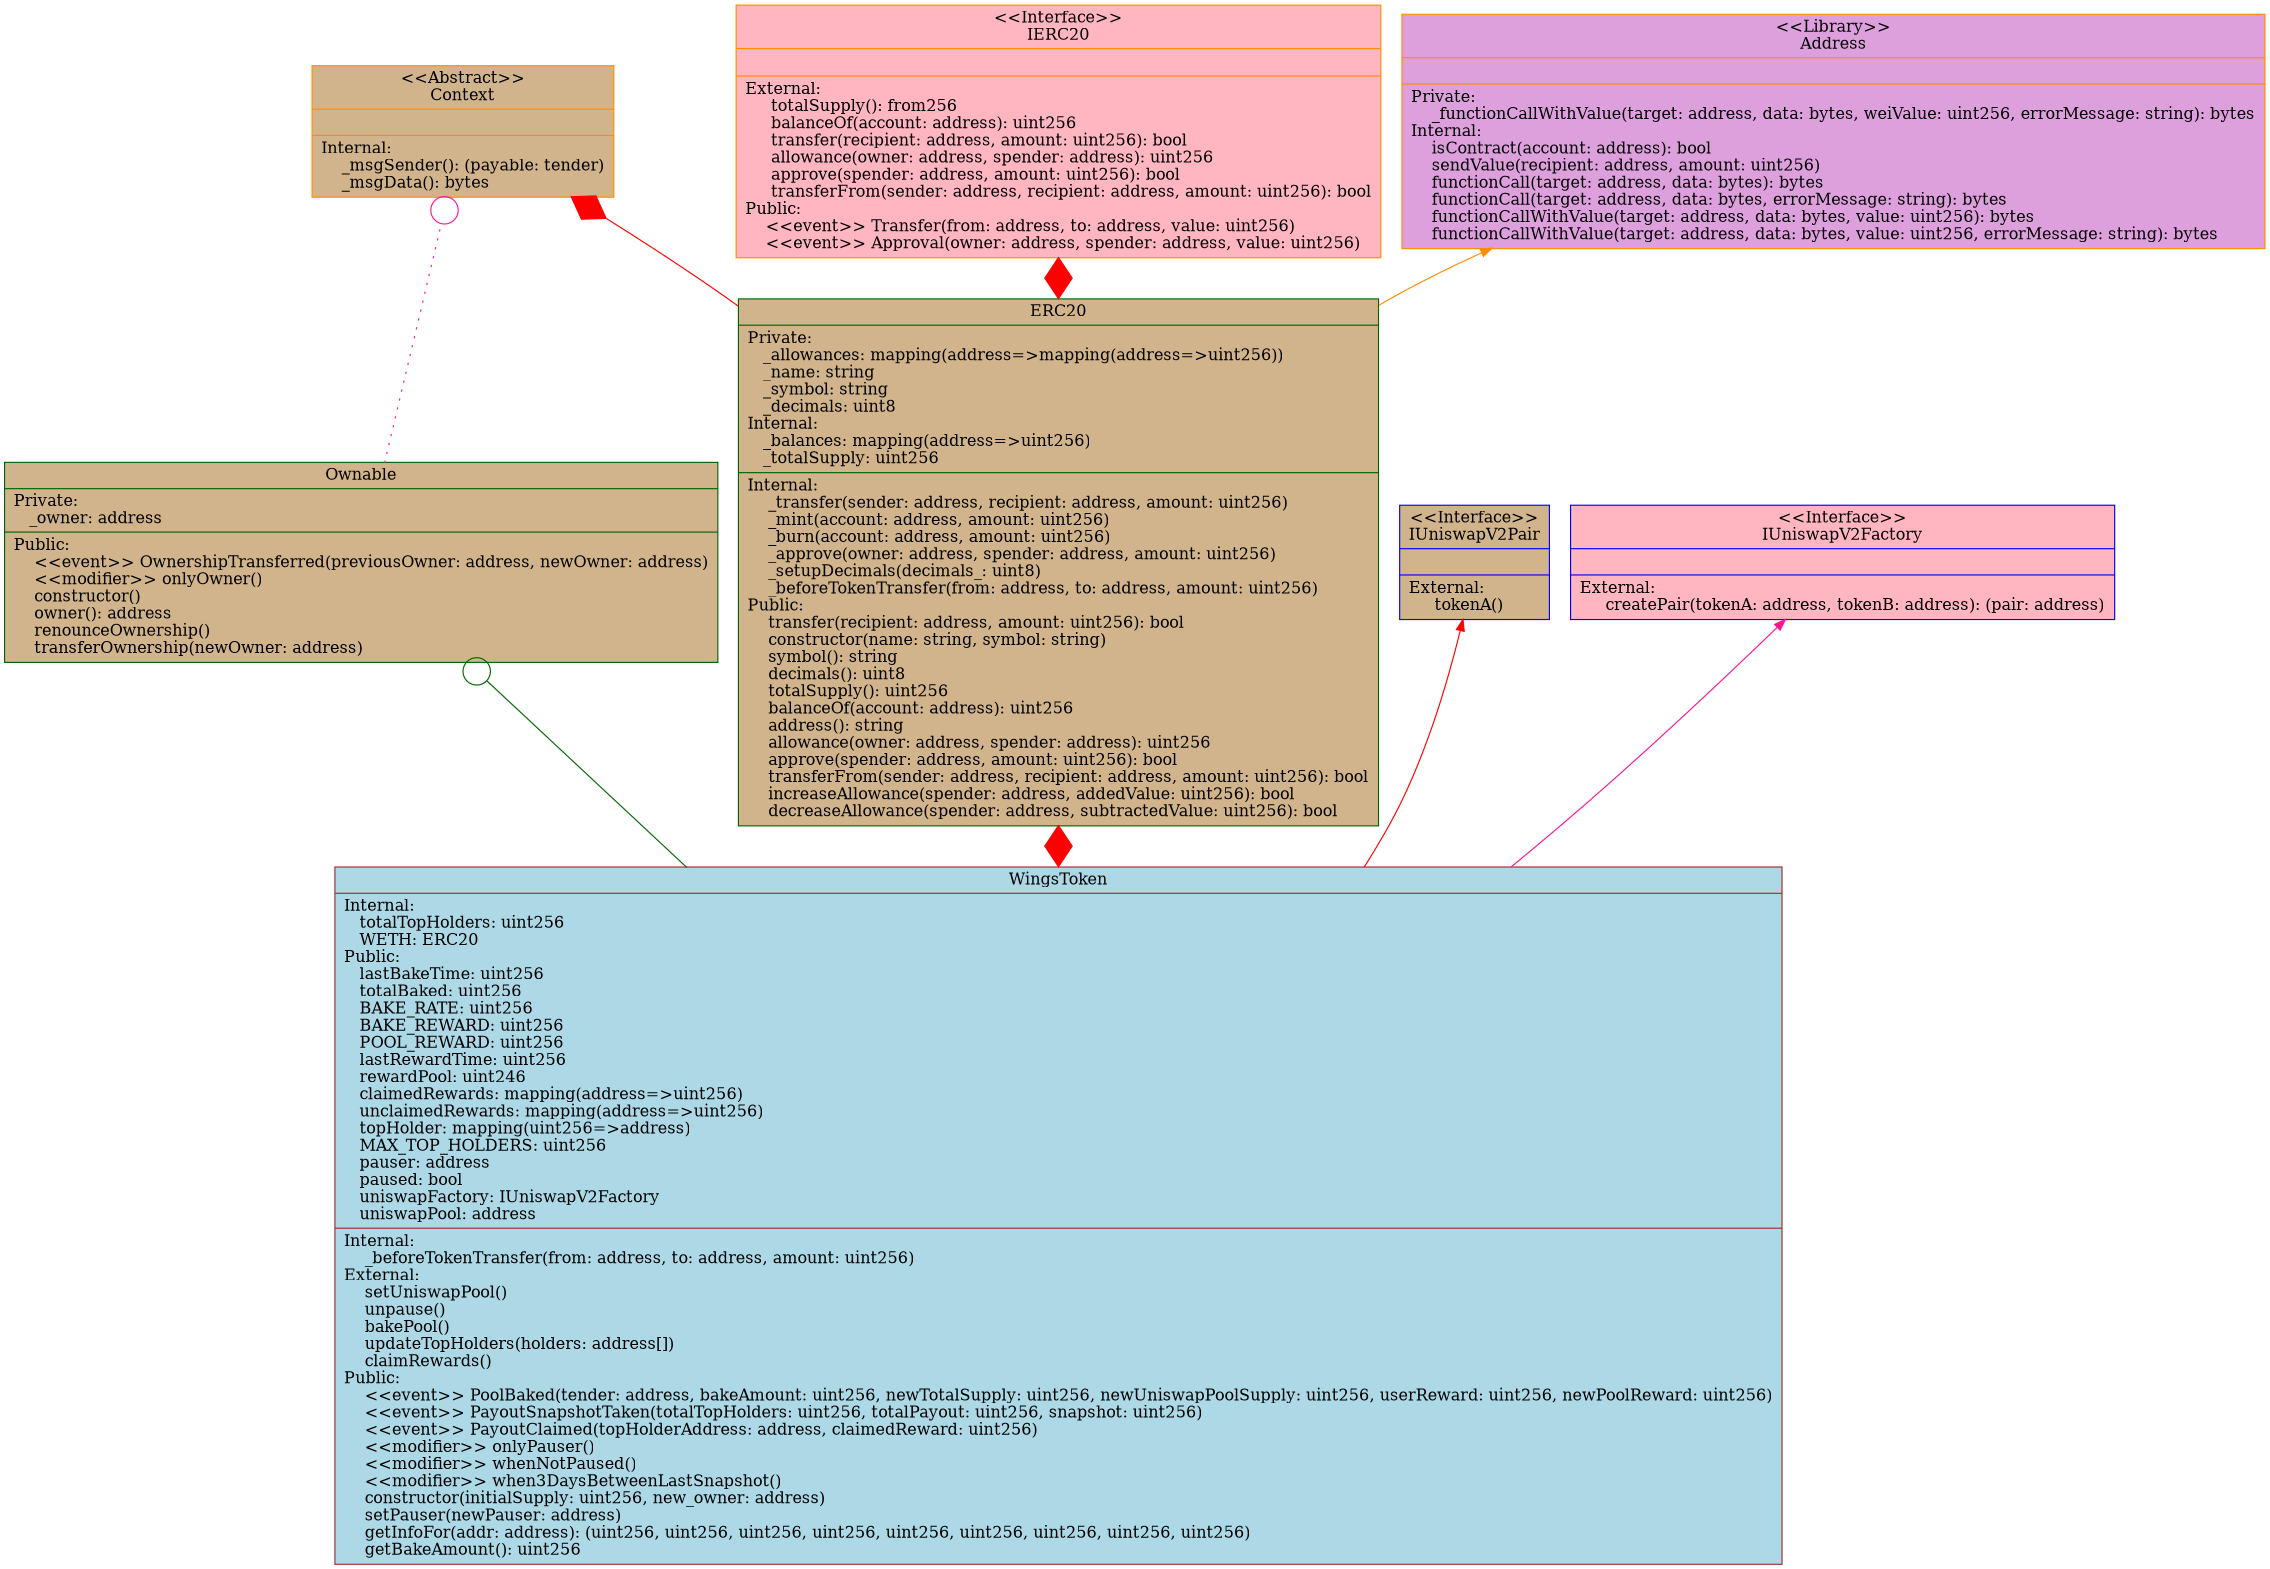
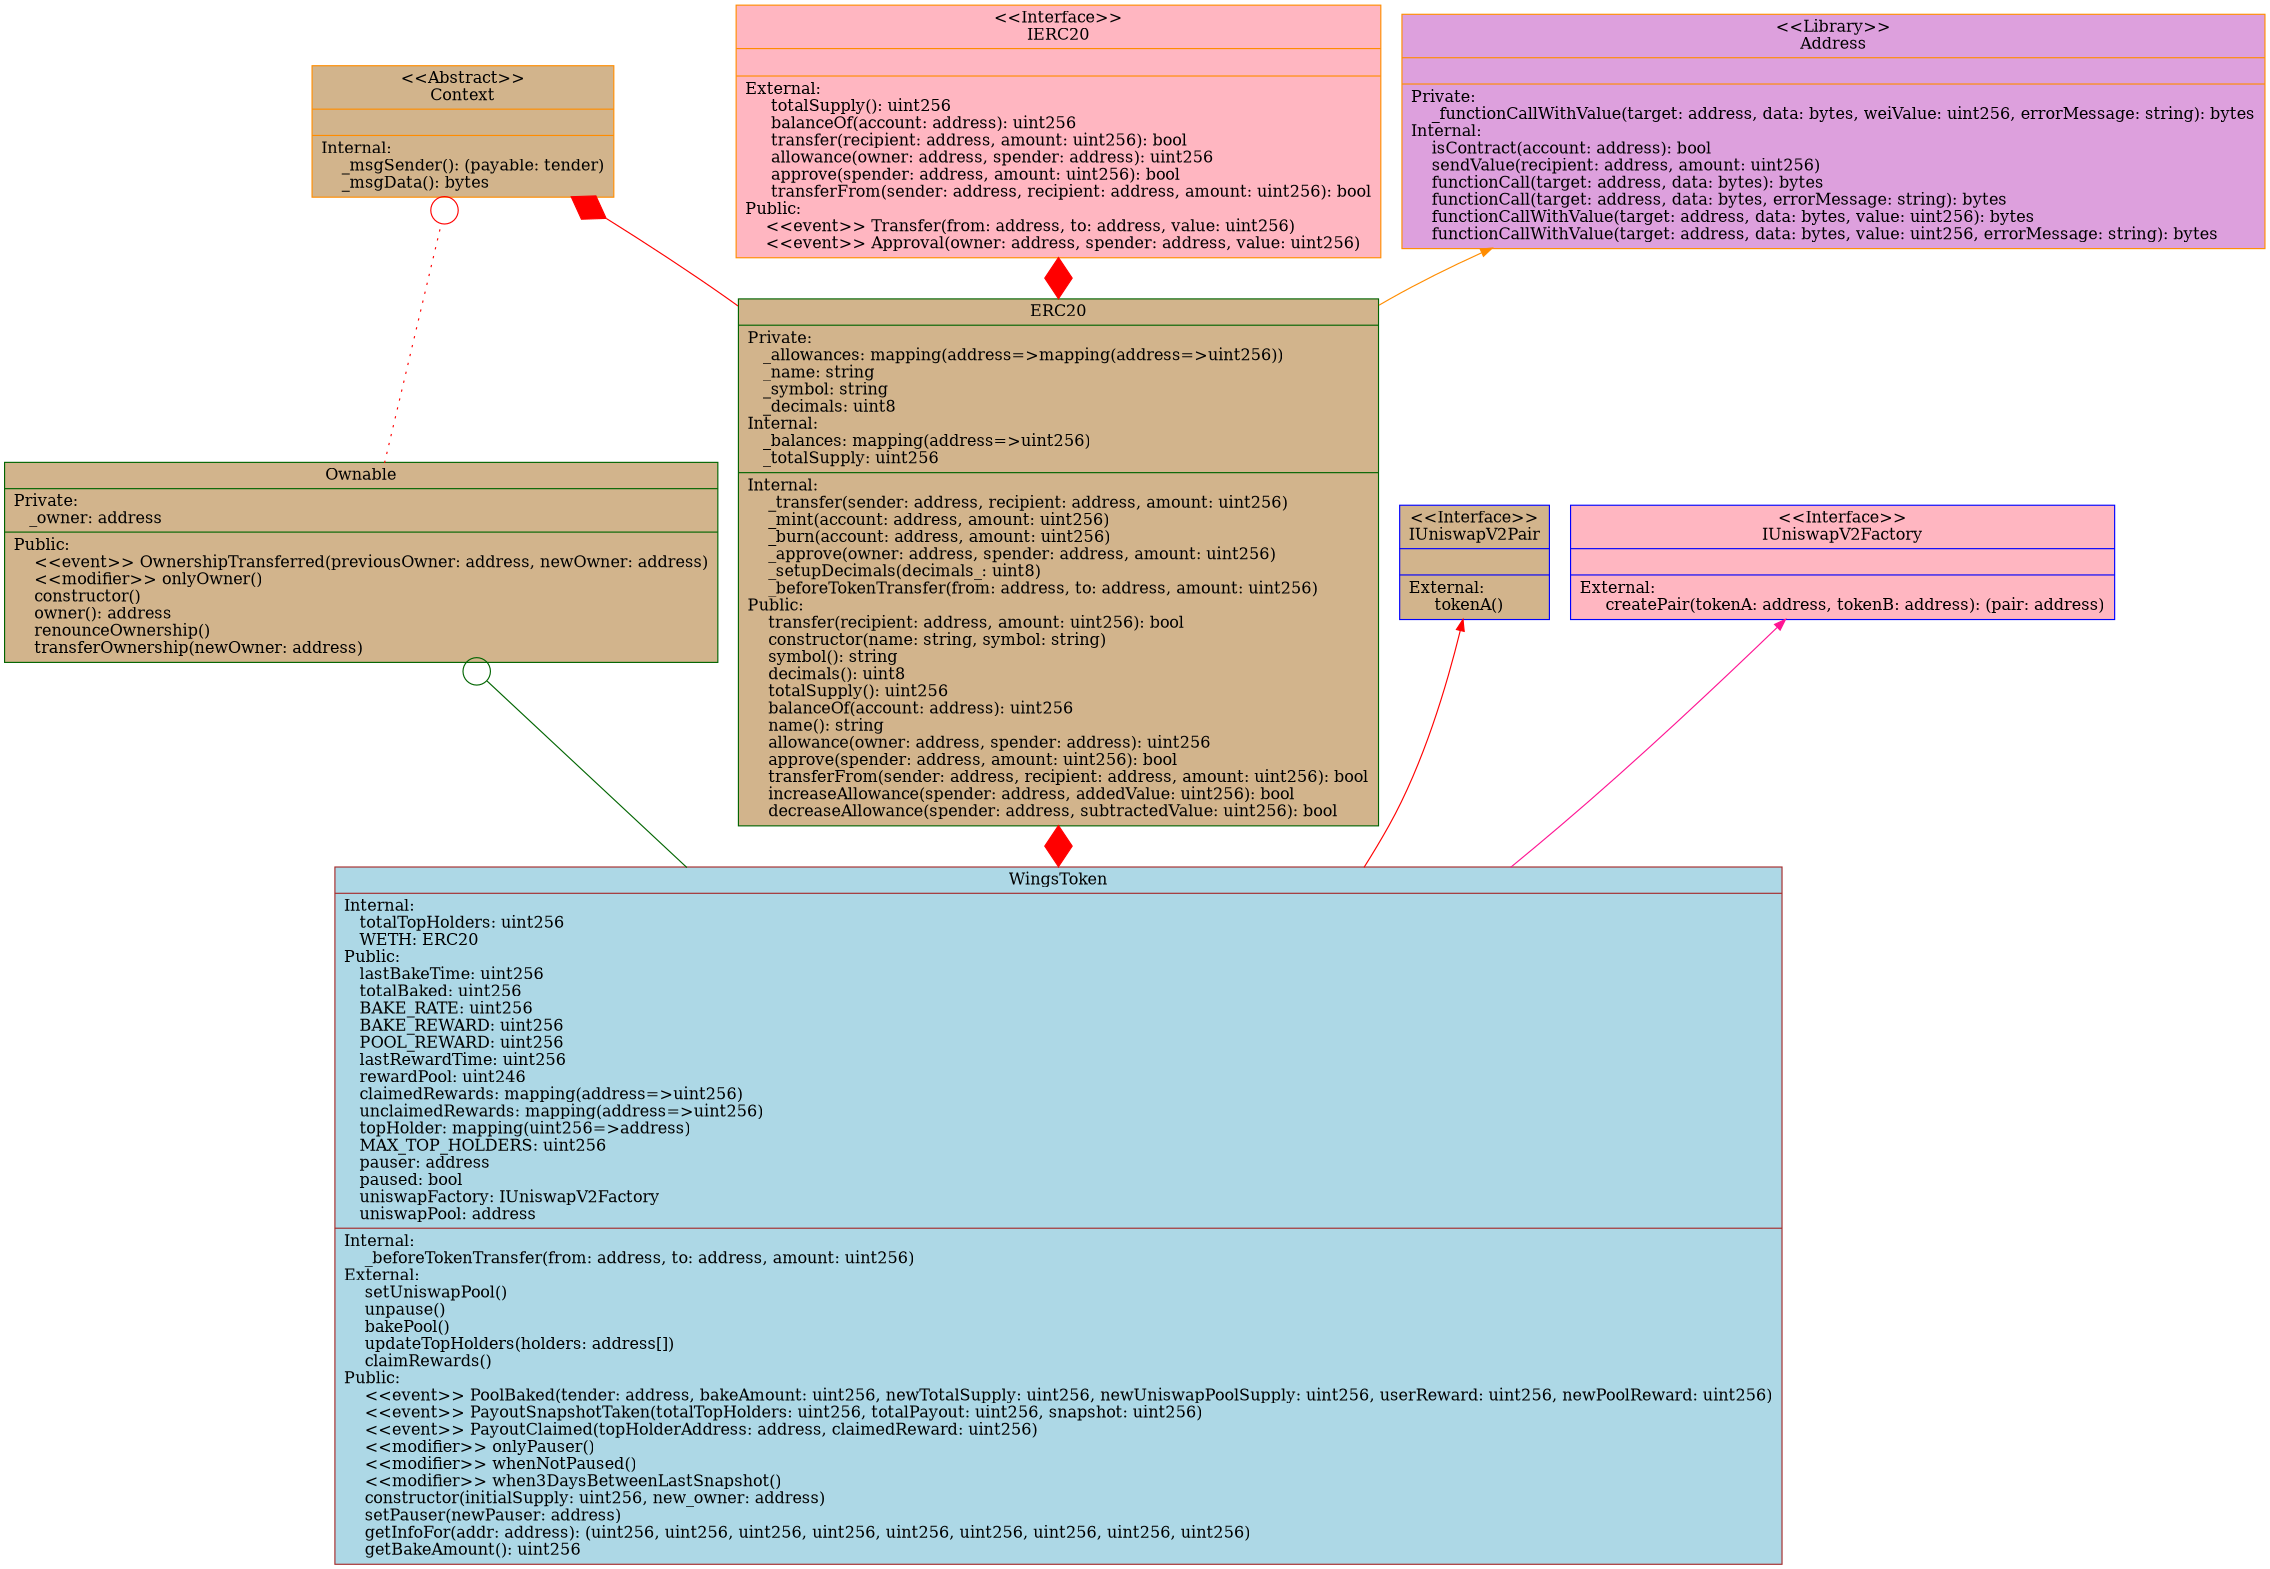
(852, 106) -> (849, 106)
(413, 343) -> (413, 343)
(826, 726) -> (816, 726)
